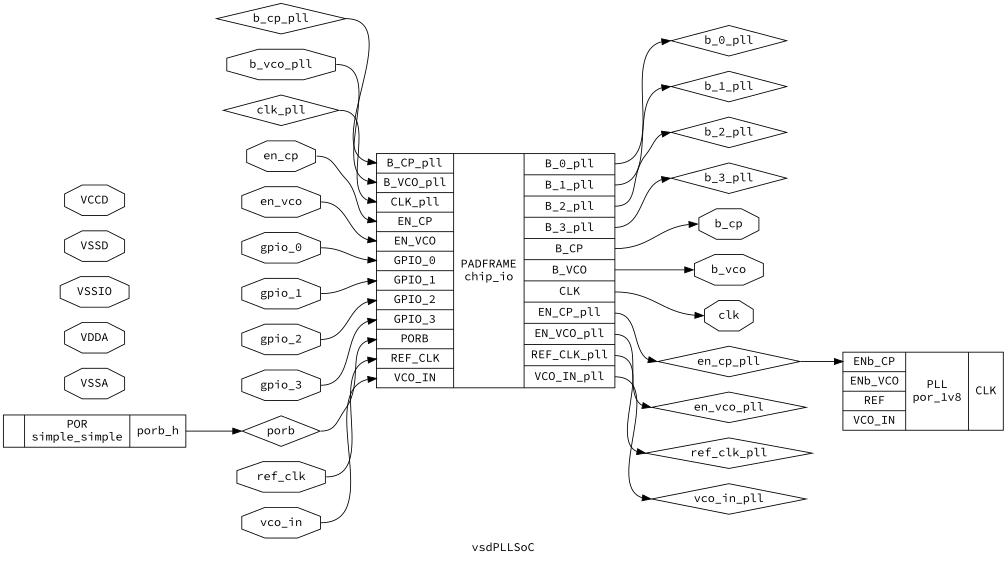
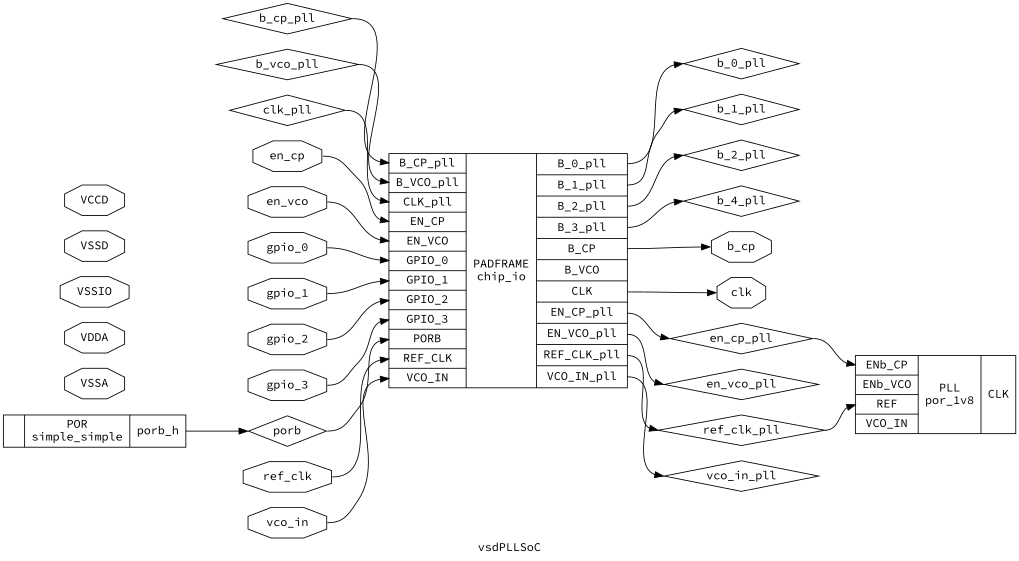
(281, 64) -> (287, 64)
(729, 178) -> (741, 201)
(729, 270) -> none
none -> (838, 421)
